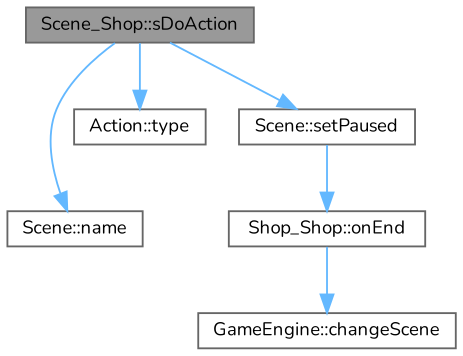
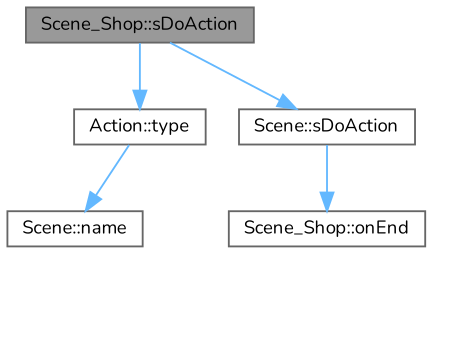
(57, 108) -> (113, 170)
(327, 127) -> (327, 127)
(327, 229) -> (327, 229)
(327, 331) -> none
